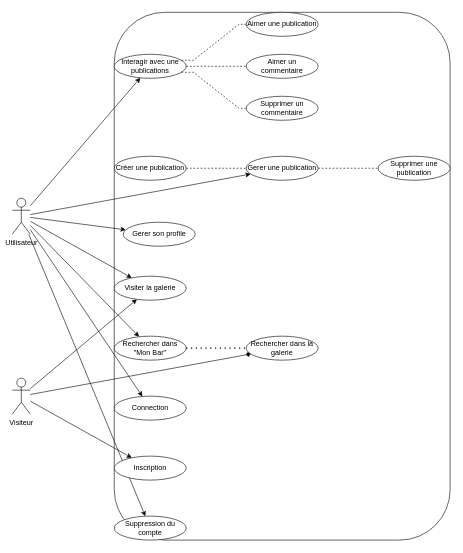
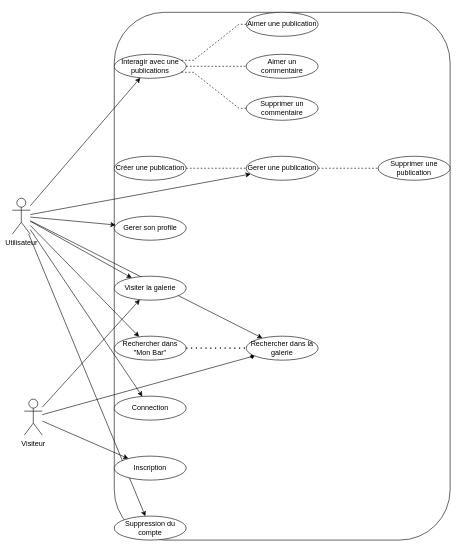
(159, 234) -> (150, 228)
none -> (228, 321)
(21, 396) -> (33, 417)
